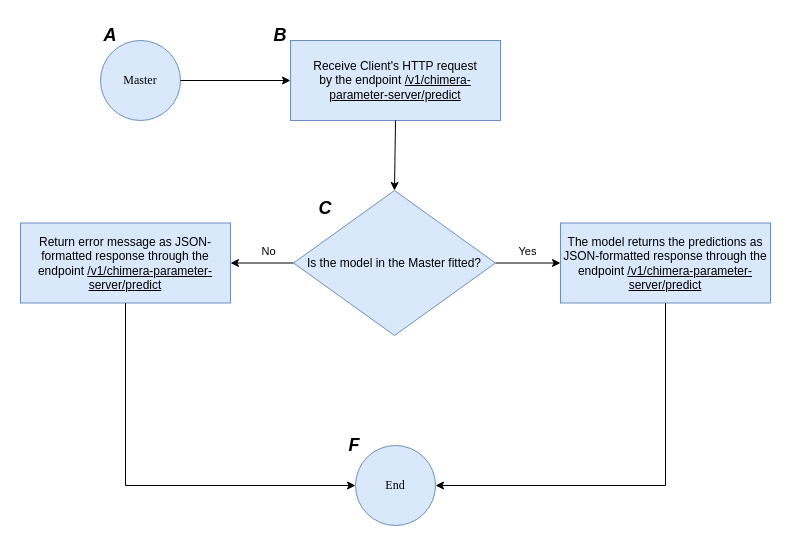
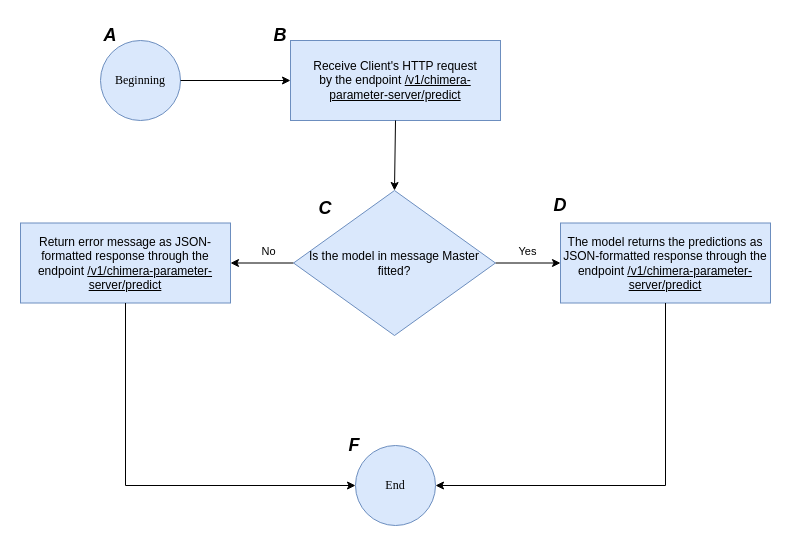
(141, 81) -> (141, 81)
none -> (561, 206)
(395, 264) -> (395, 264)
